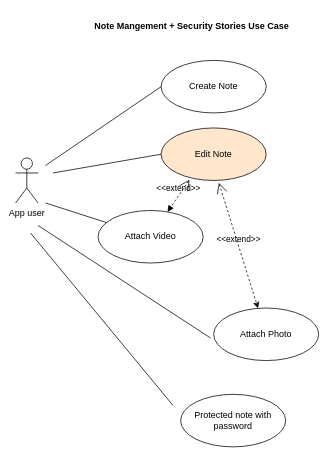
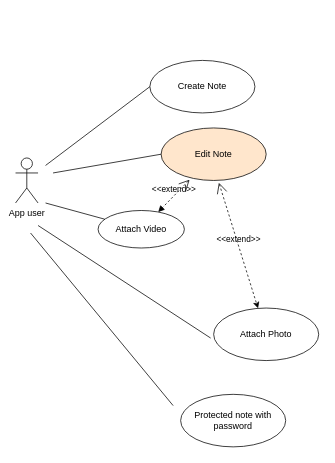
(192, 27) -> none
(213, 87) -> (202, 87)
(150, 237) -> (141, 229)
